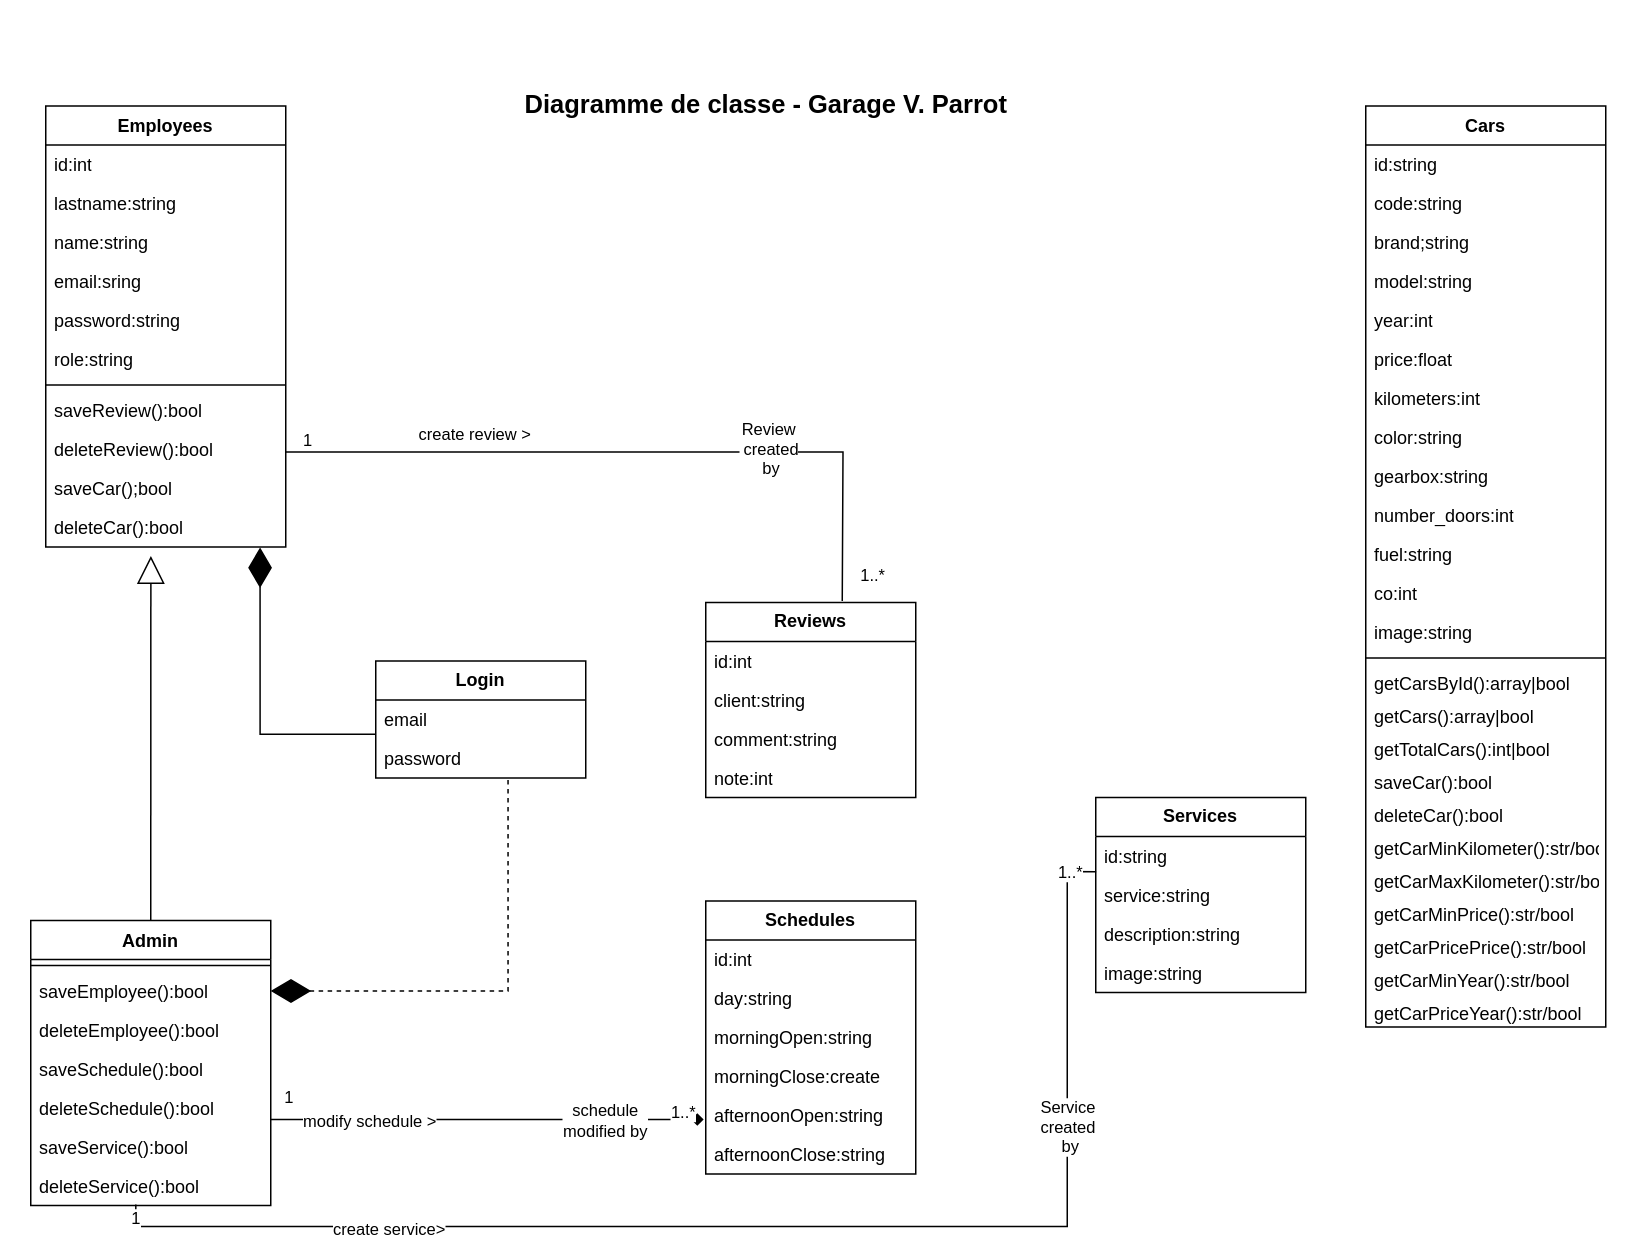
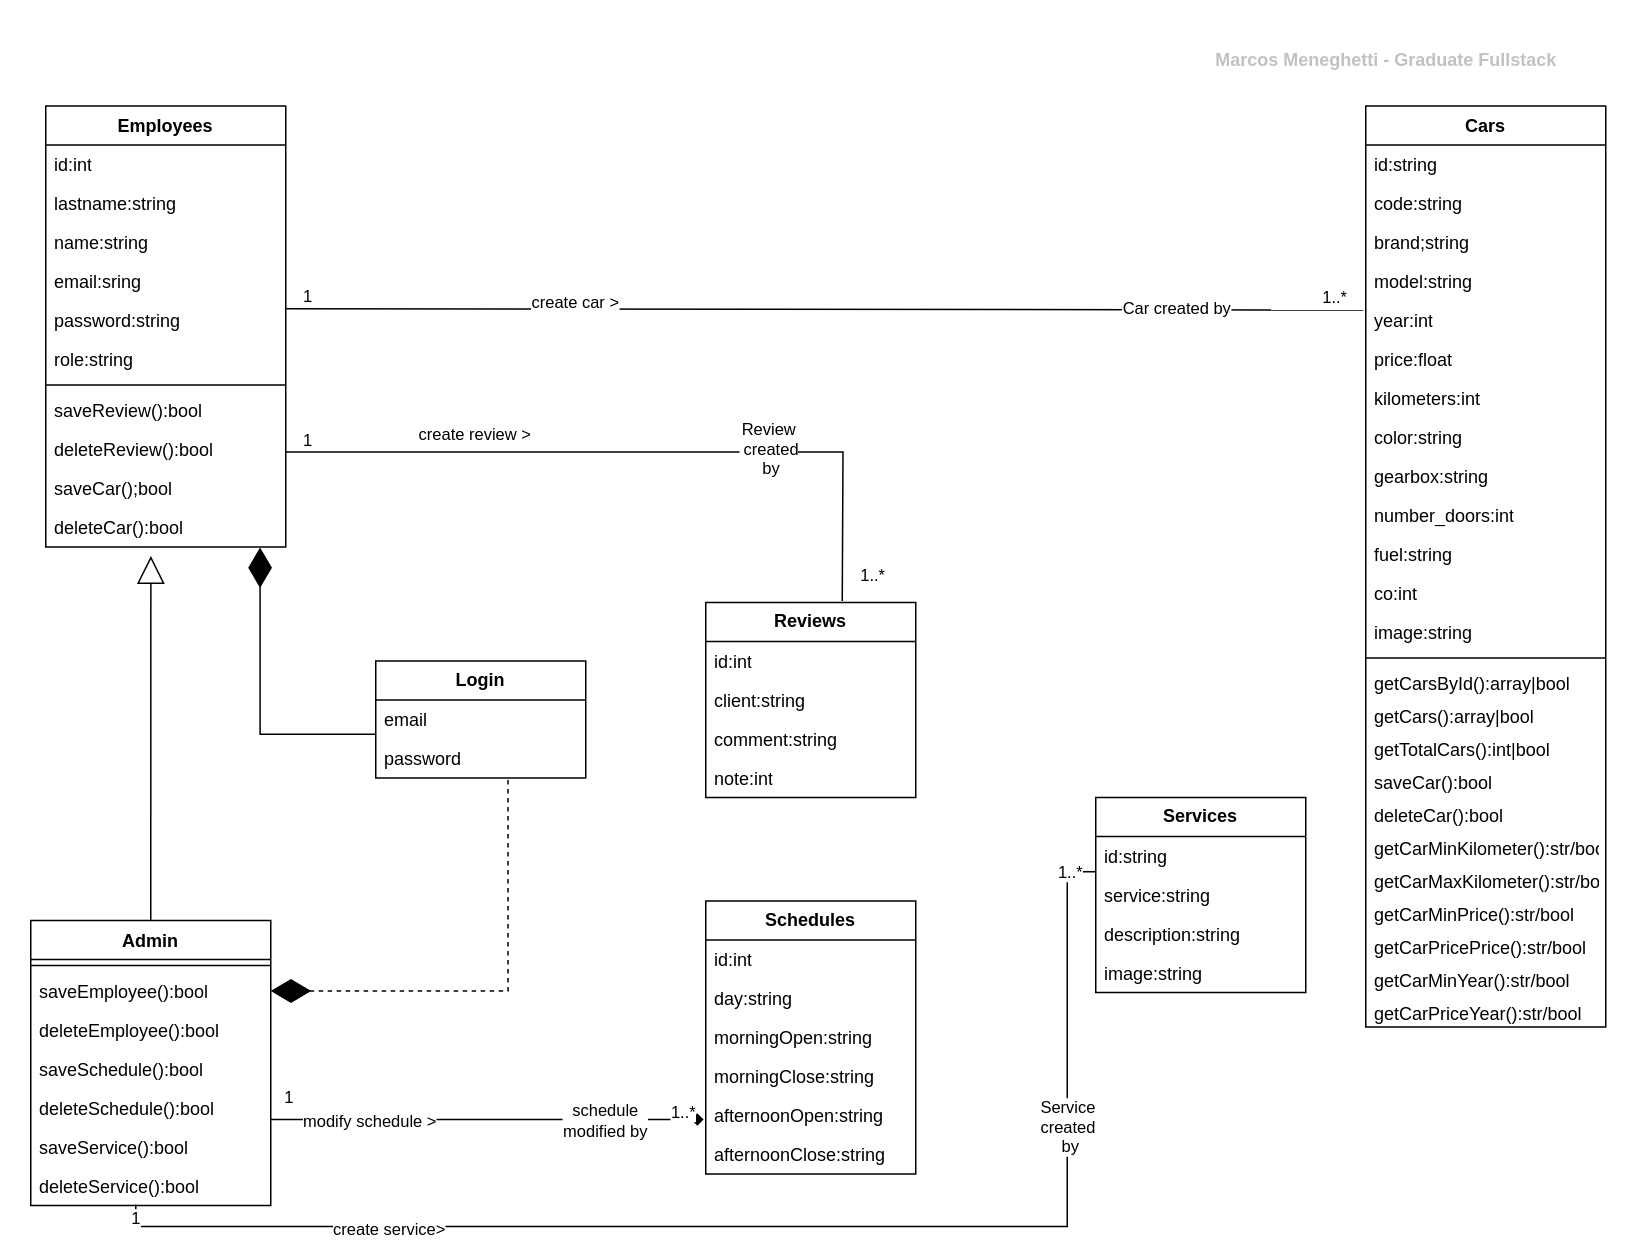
none -> (1388, 61)
(766, 106) -> none
none -> (990, 309)
(803, 1078) -> (801, 1078)
